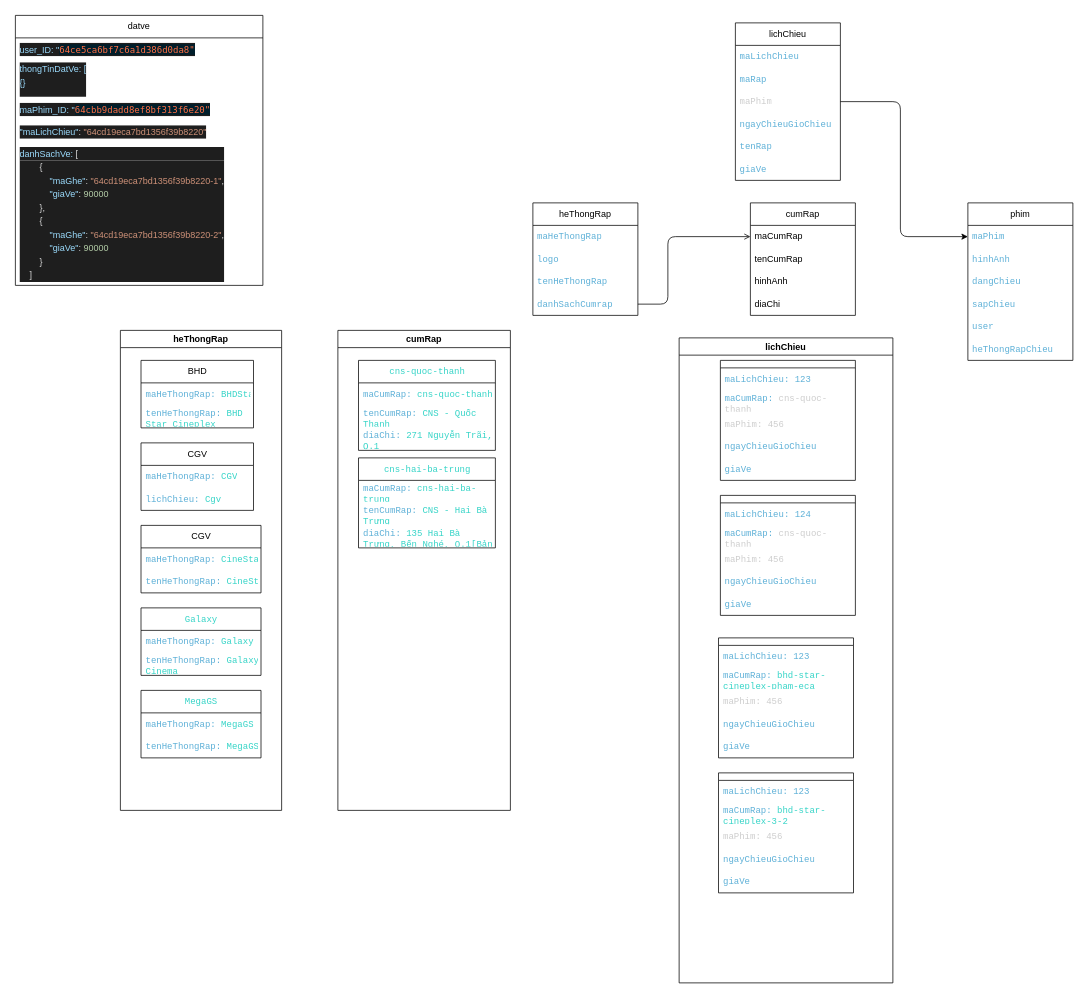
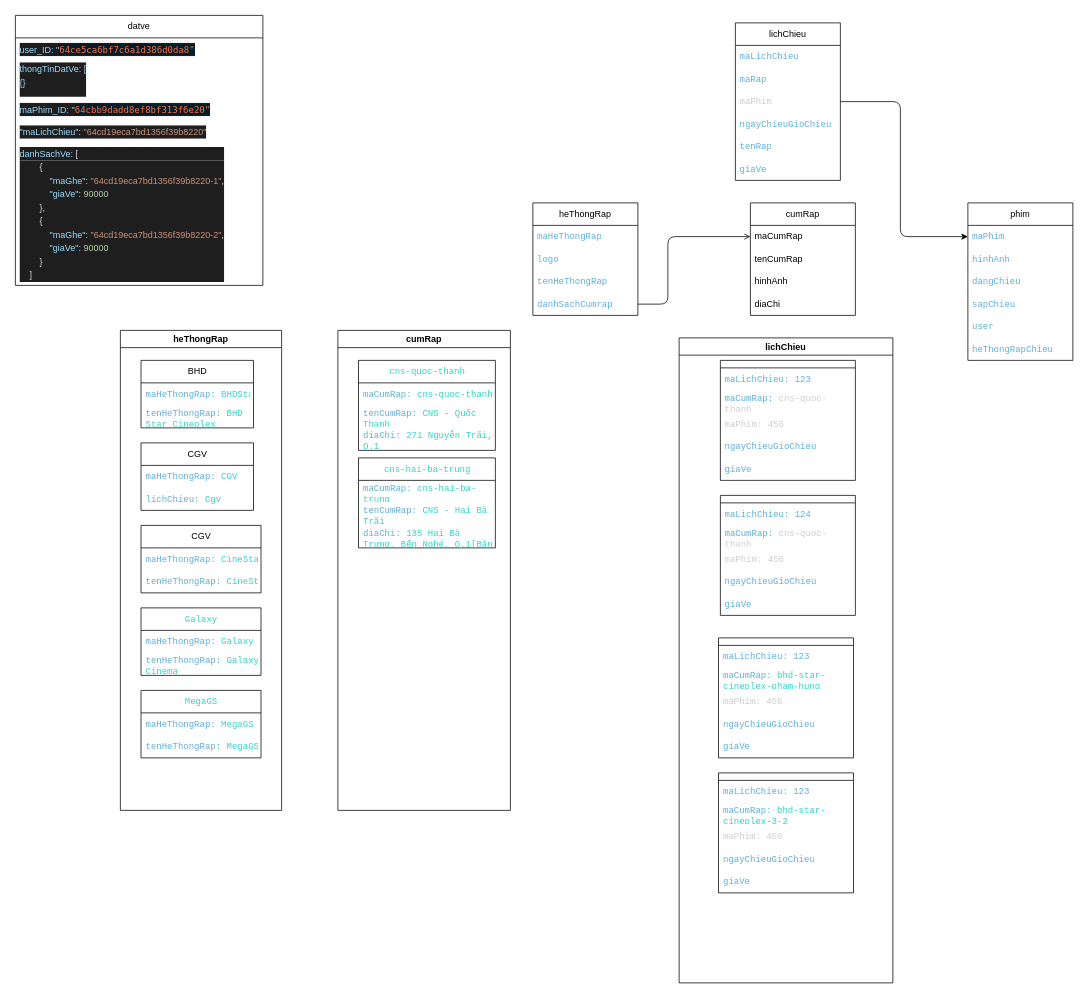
(428, 514) -> (426, 514)
(787, 679) -> (787, 679)
